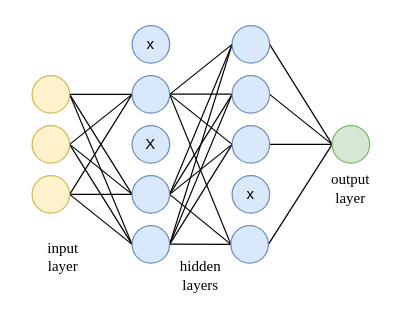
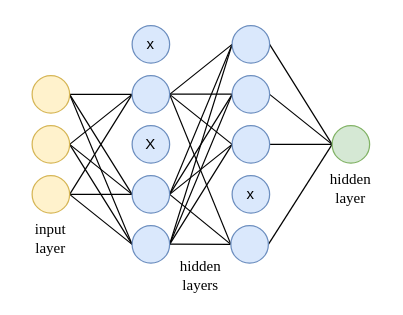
(351, 188) -> (351, 188)
(63, 257) -> (51, 238)
